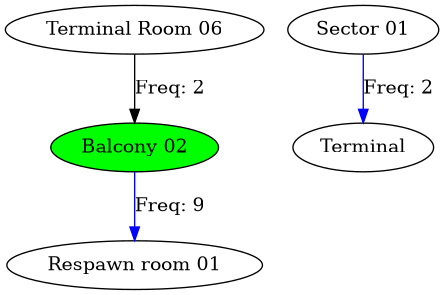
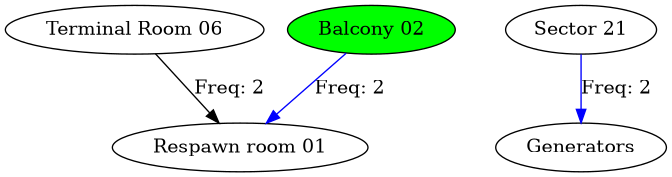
(363, 30) -> (581, 30)
(135, 82) -> (183, 83)
(363, 147) -> (581, 147)
(170, 206) -> (350, 89)
